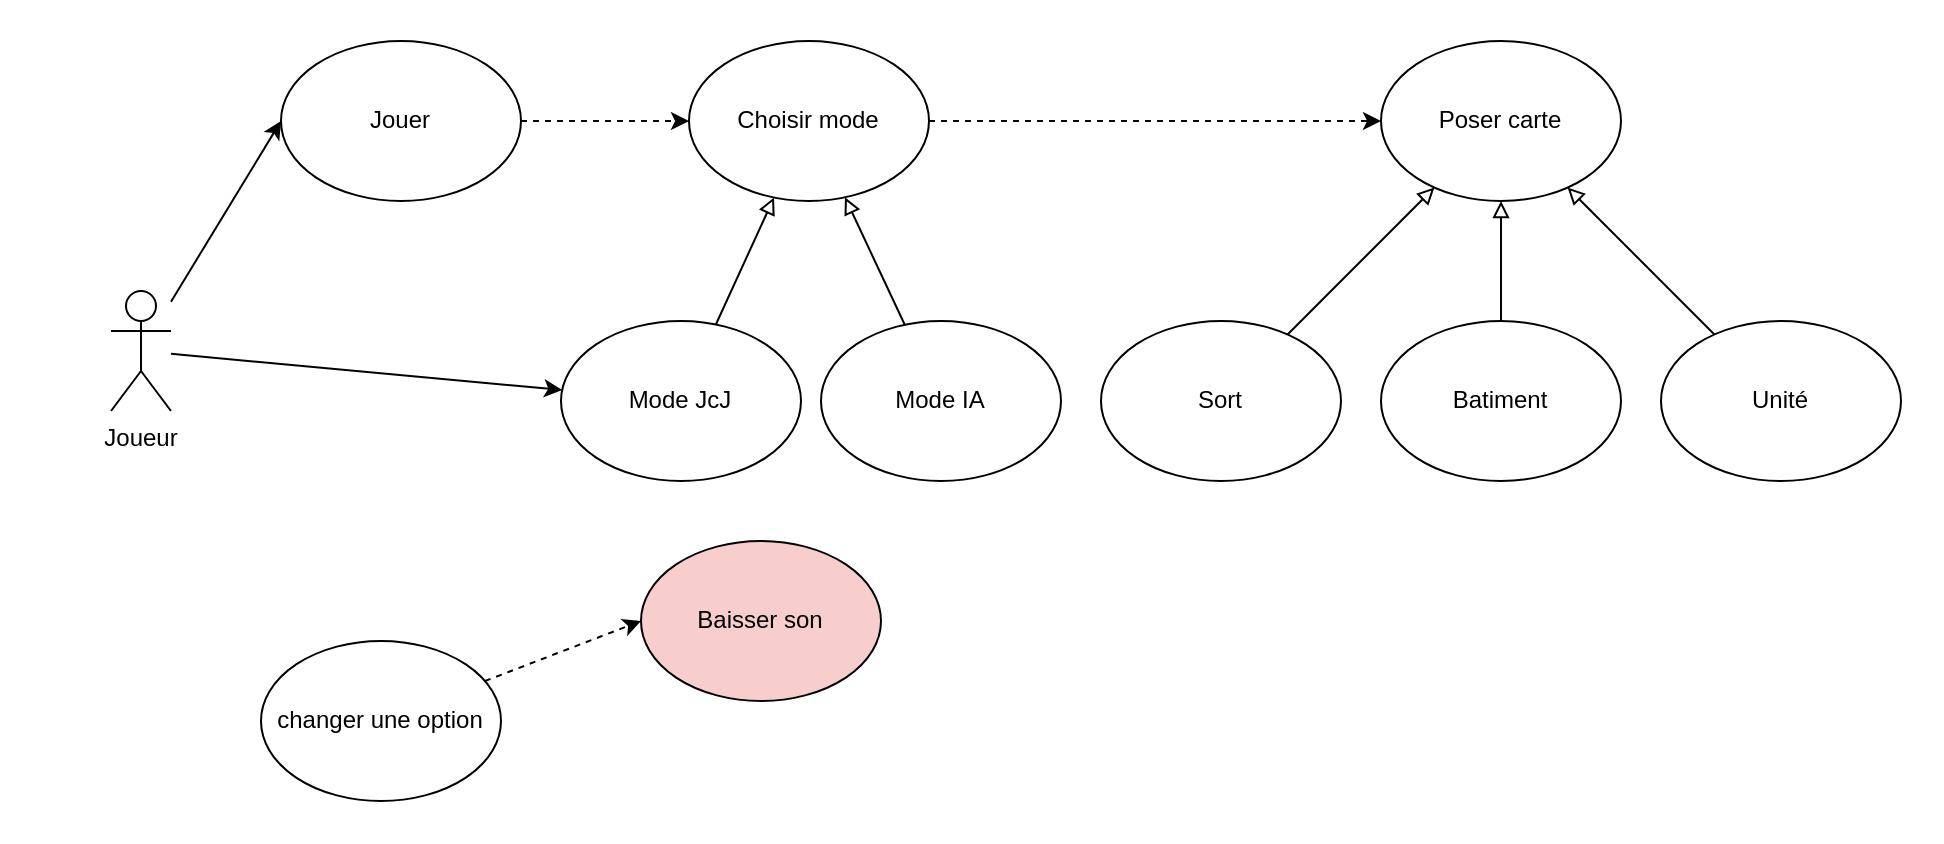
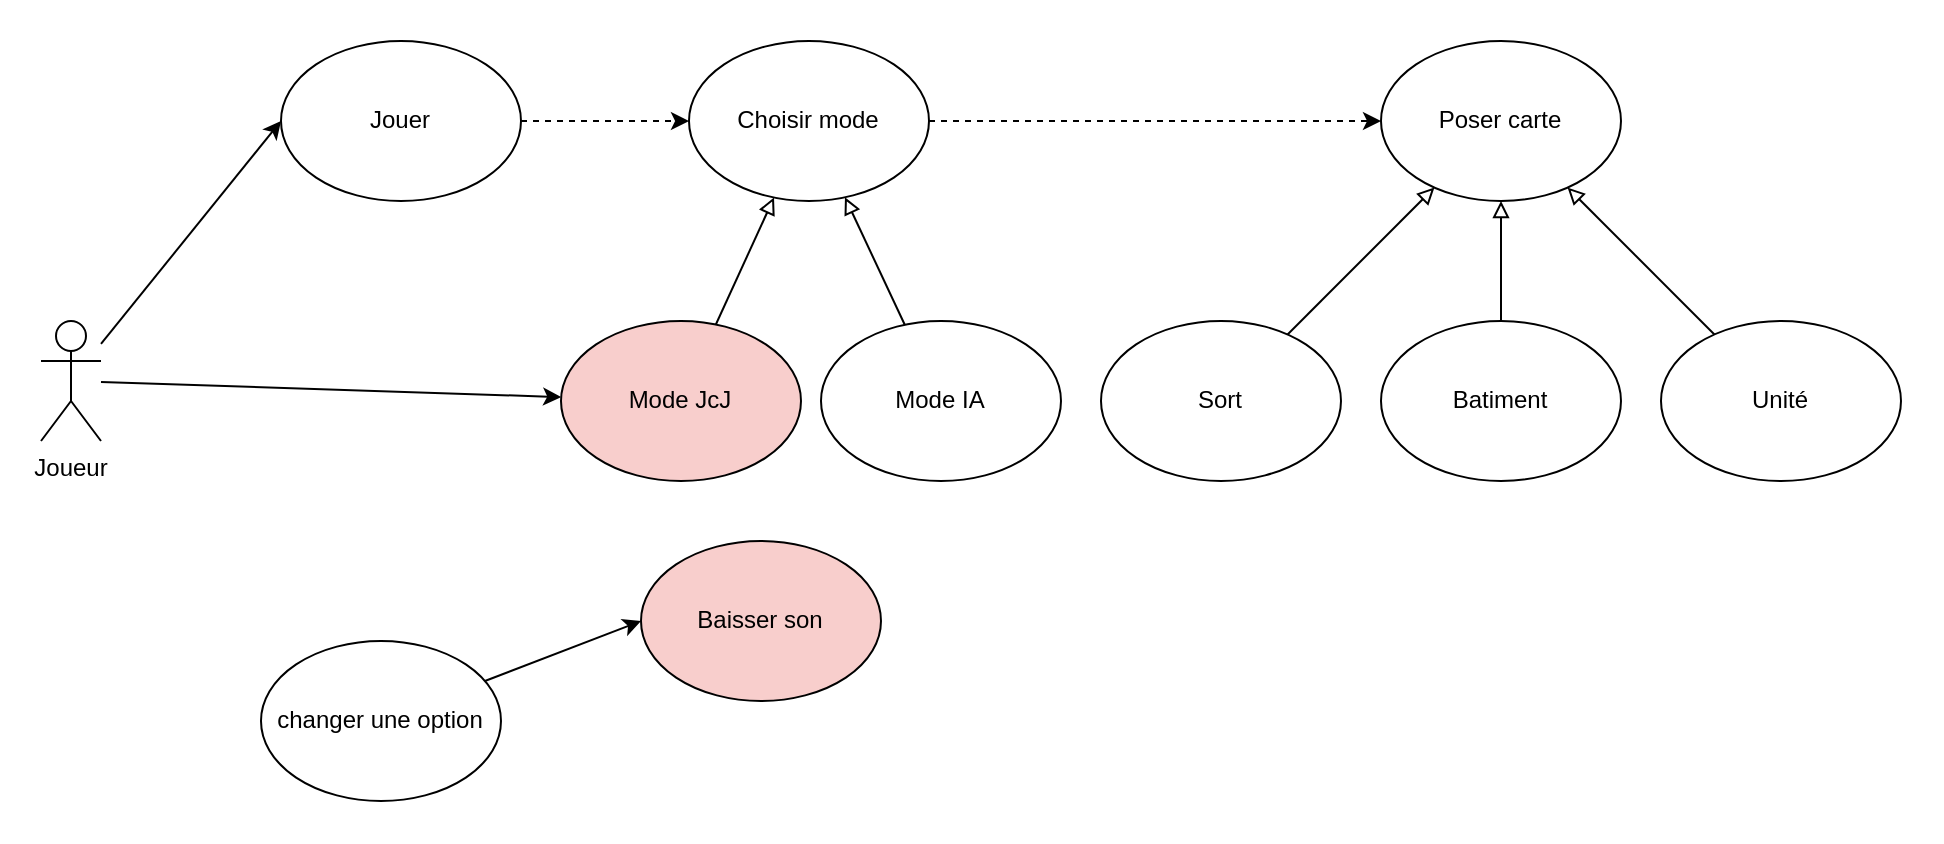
(141, 351) -> (71, 381)
(681, 401) -> (681, 401)
(558, 653) -> (558, 653)
